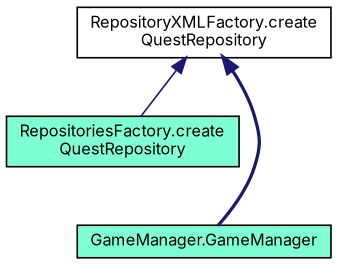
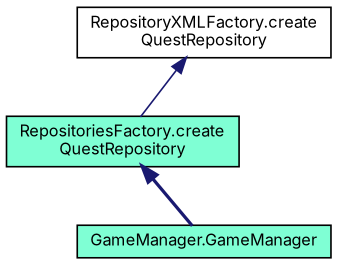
(258, 151) -> (172, 202)
